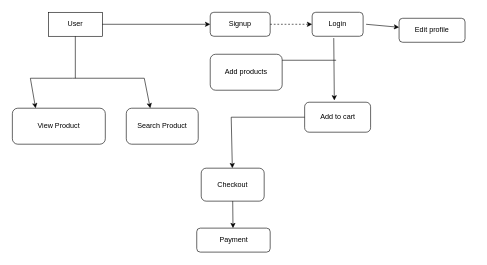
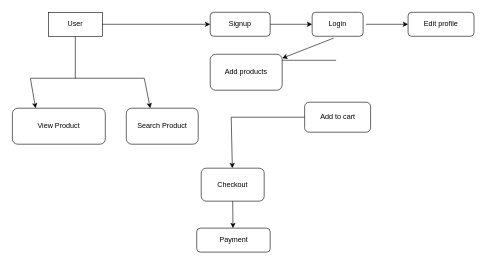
(288, 24) -> (288, 24)
(432, 30) -> (441, 24)
(334, 95) -> (310, 47)
